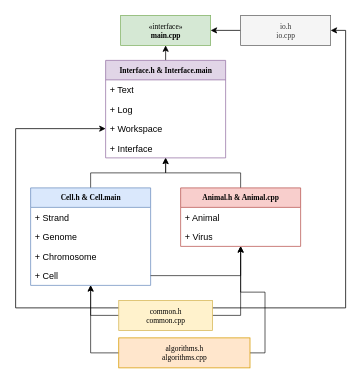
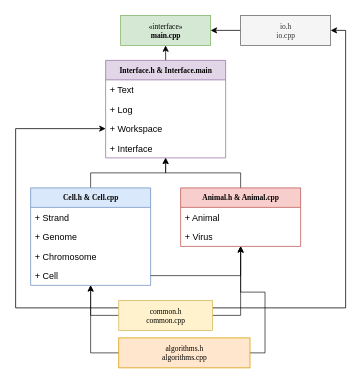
(91, 198) -> (91, 198)
